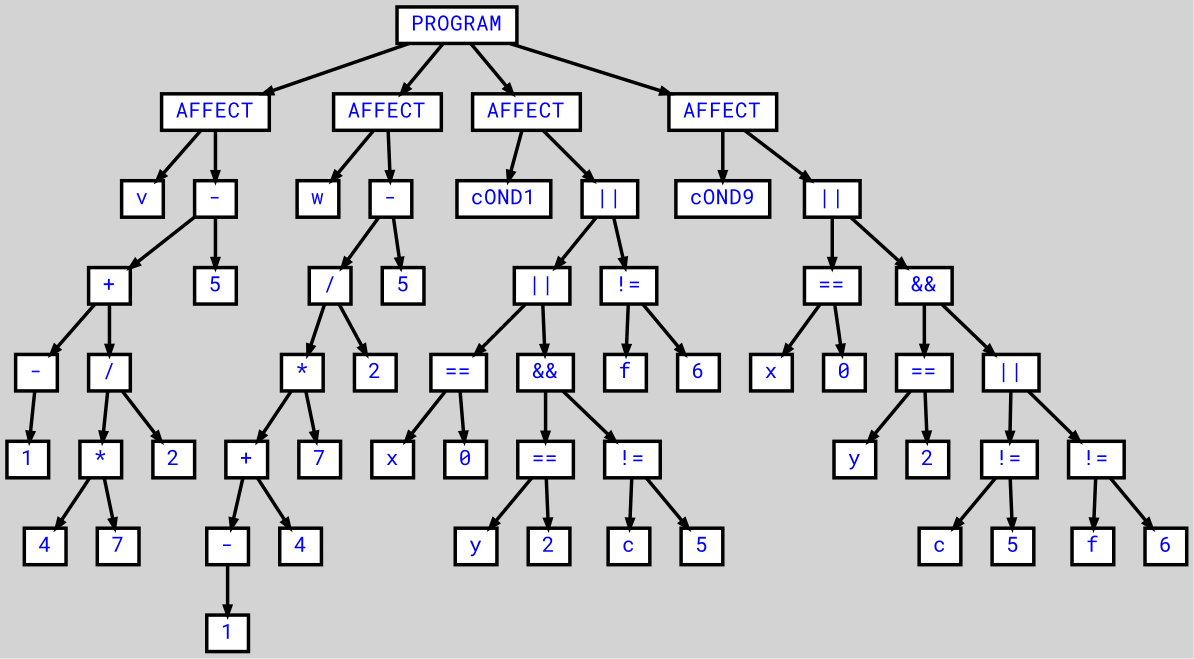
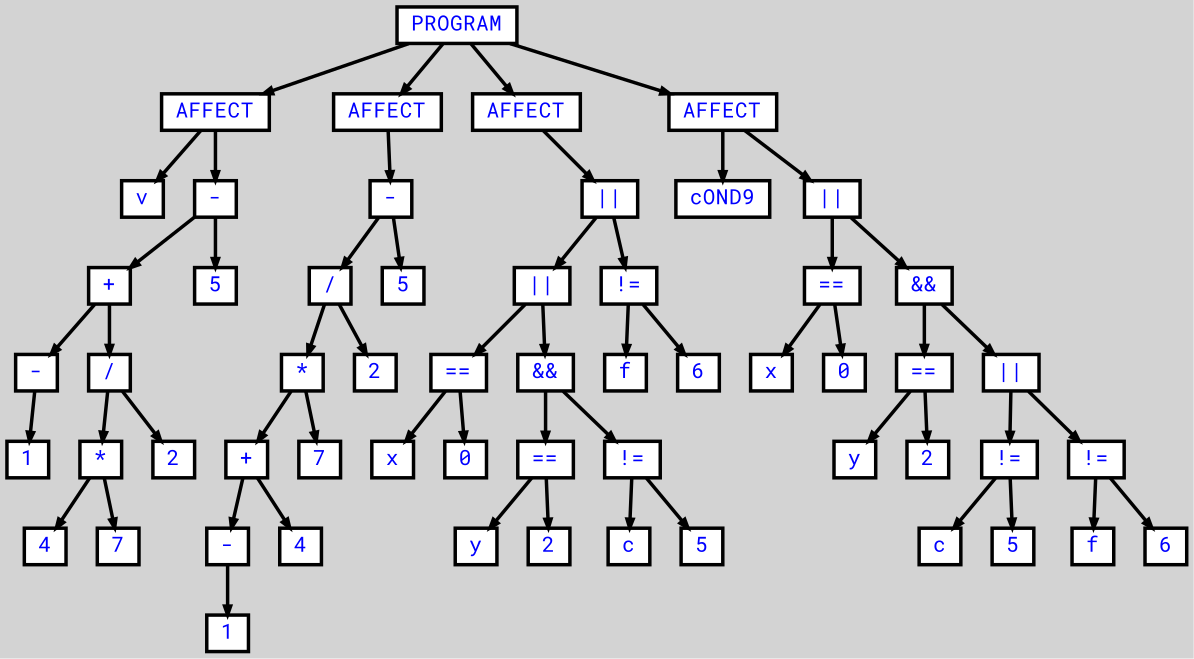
(318, 199) -> none
(504, 199) -> none
